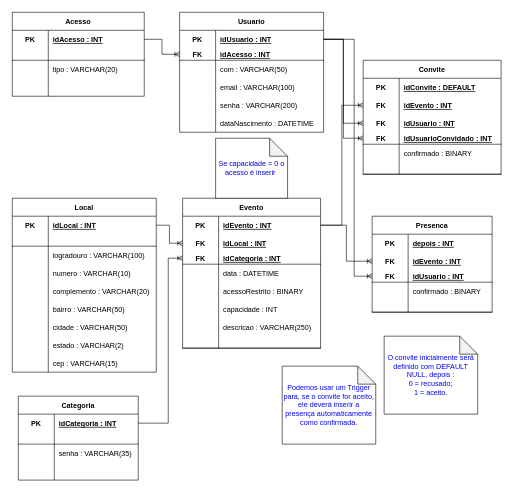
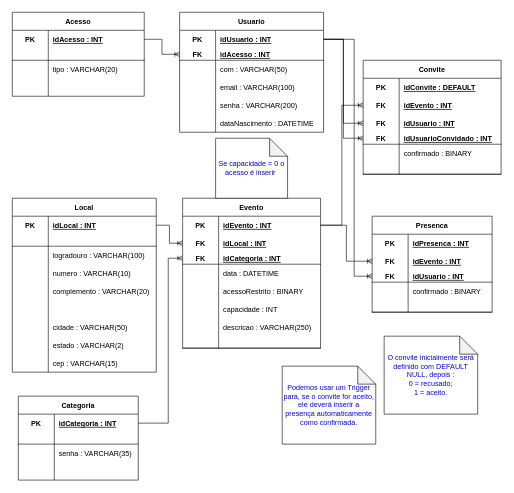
(433, 244) -> (441, 244)
(102, 309) -> none
